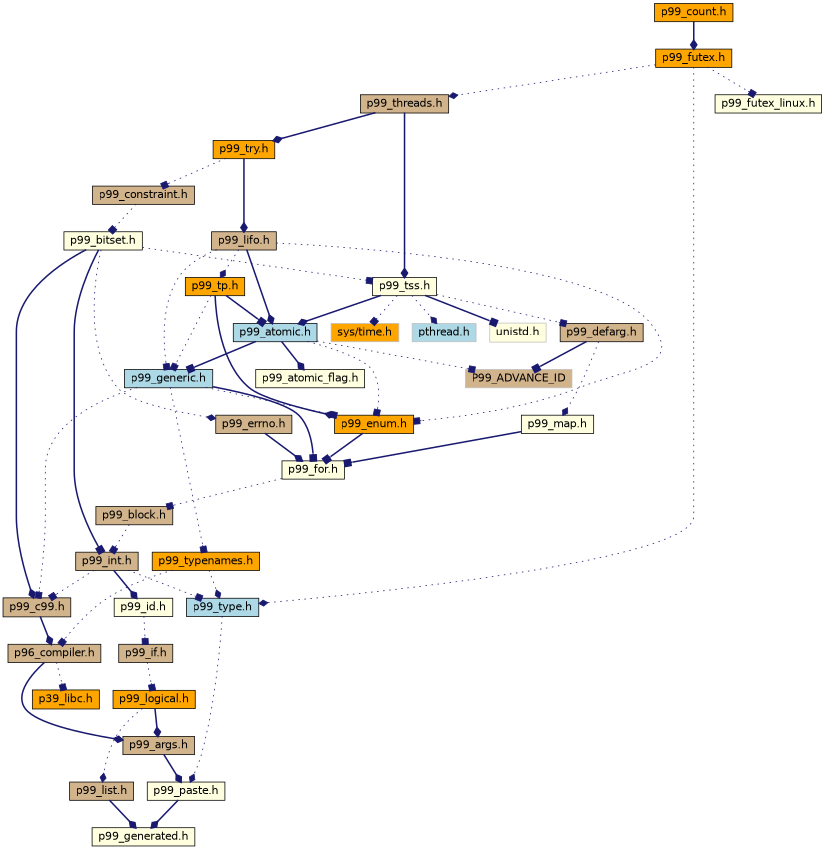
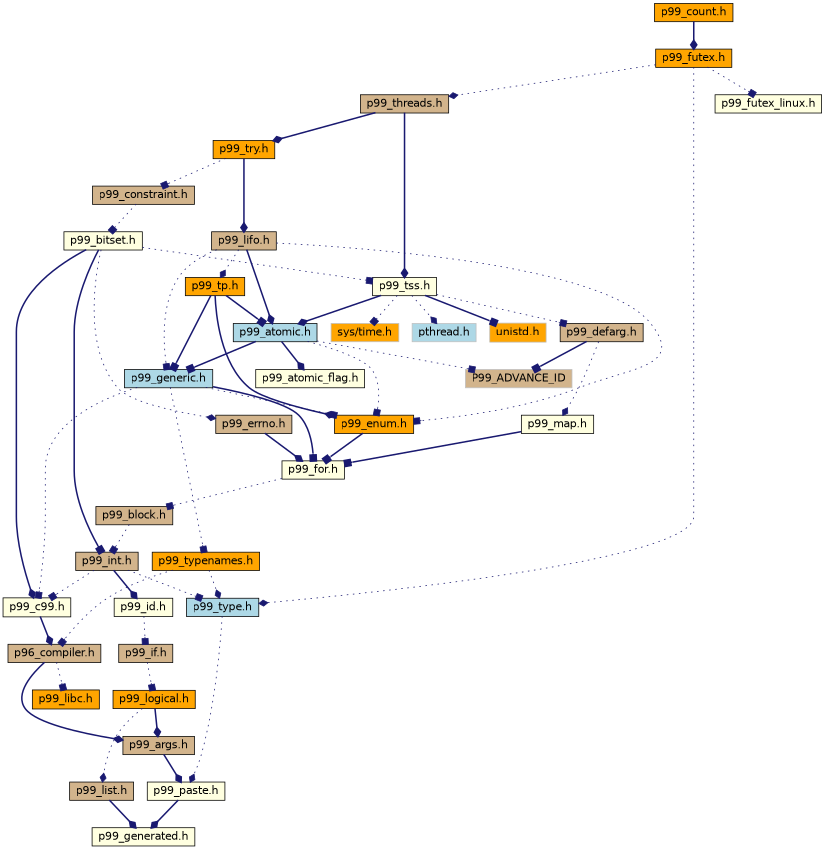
(194, 329) -> (194, 329)
(518, 333) -> (518, 333)
(37, 607) -> (37, 607)
(66, 699) -> (66, 699)
